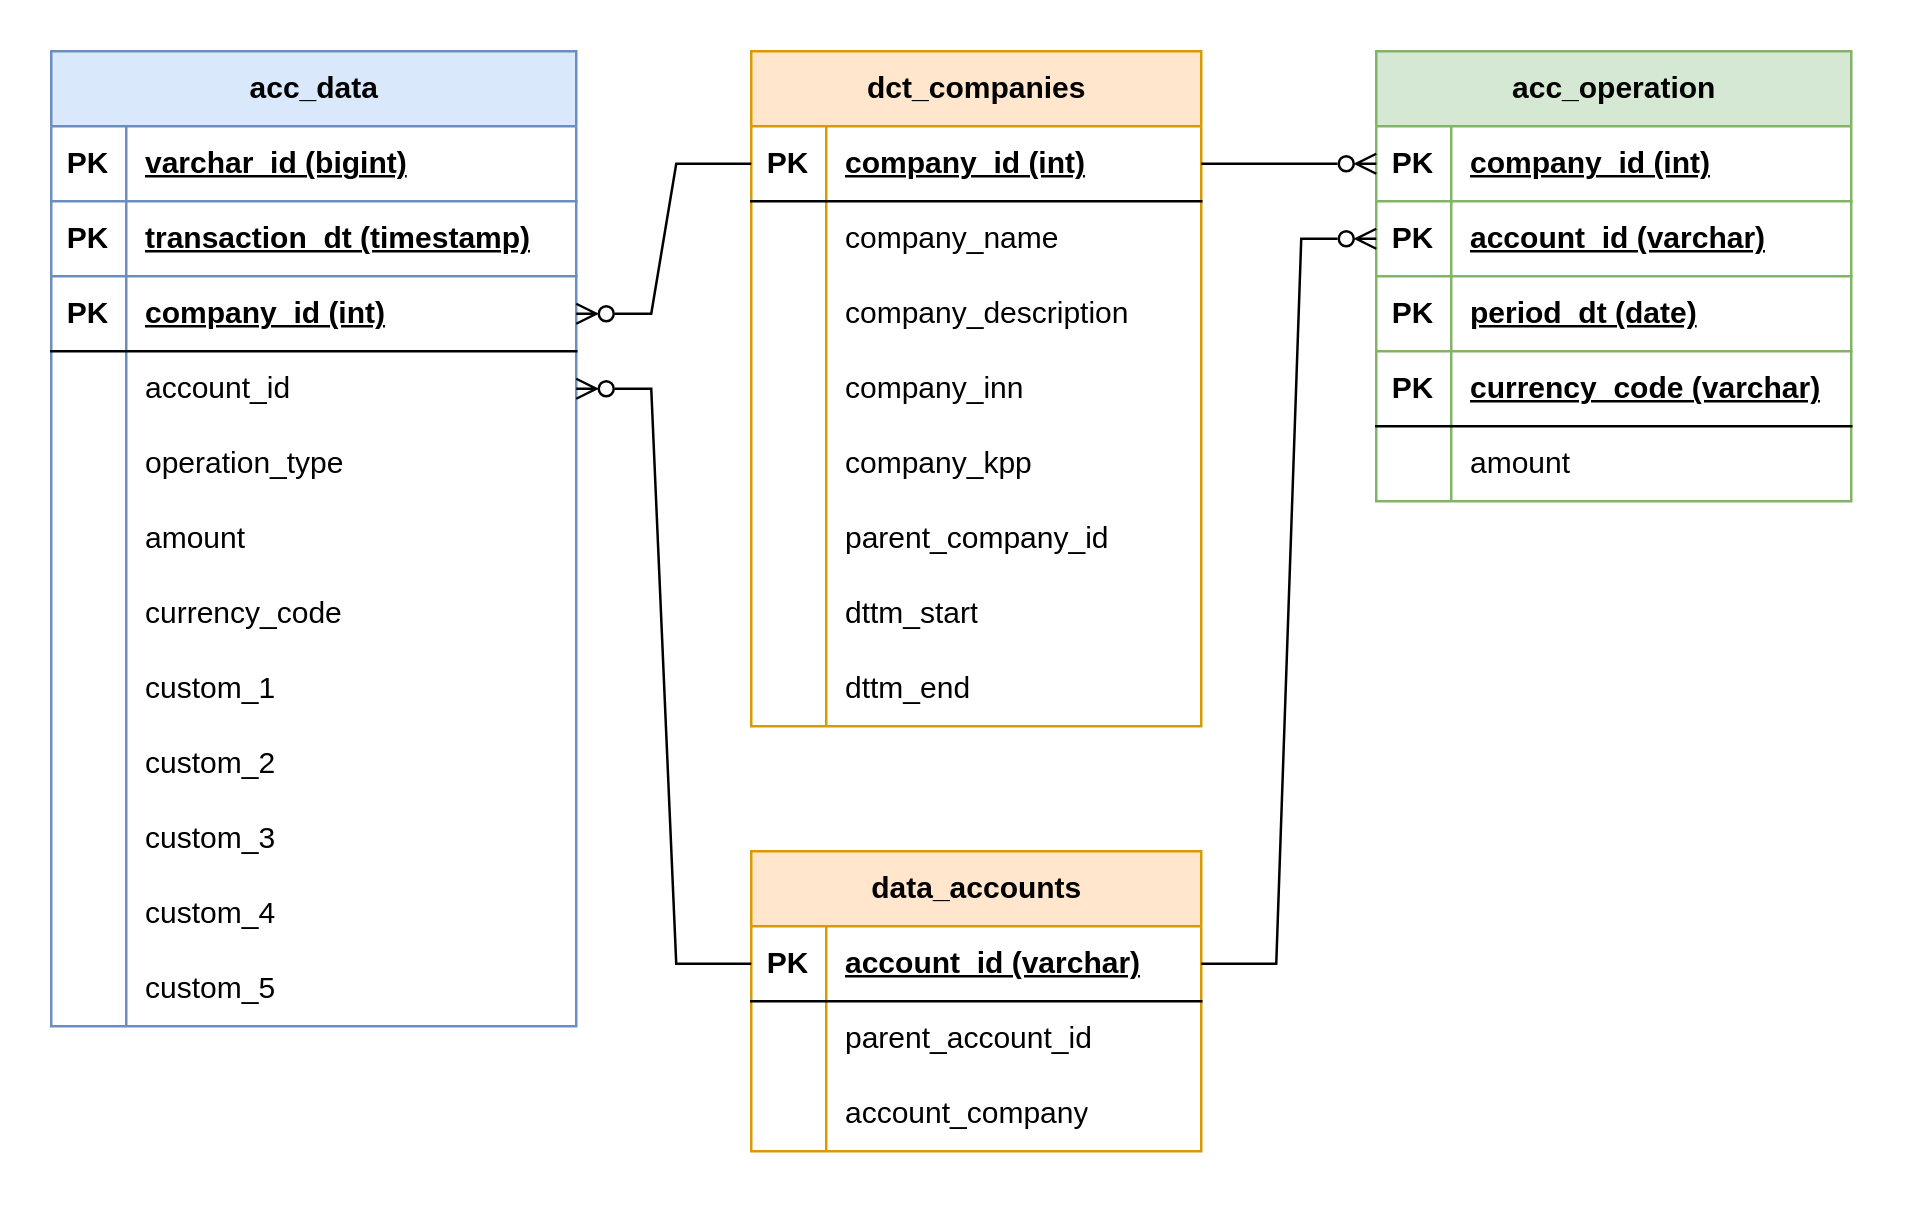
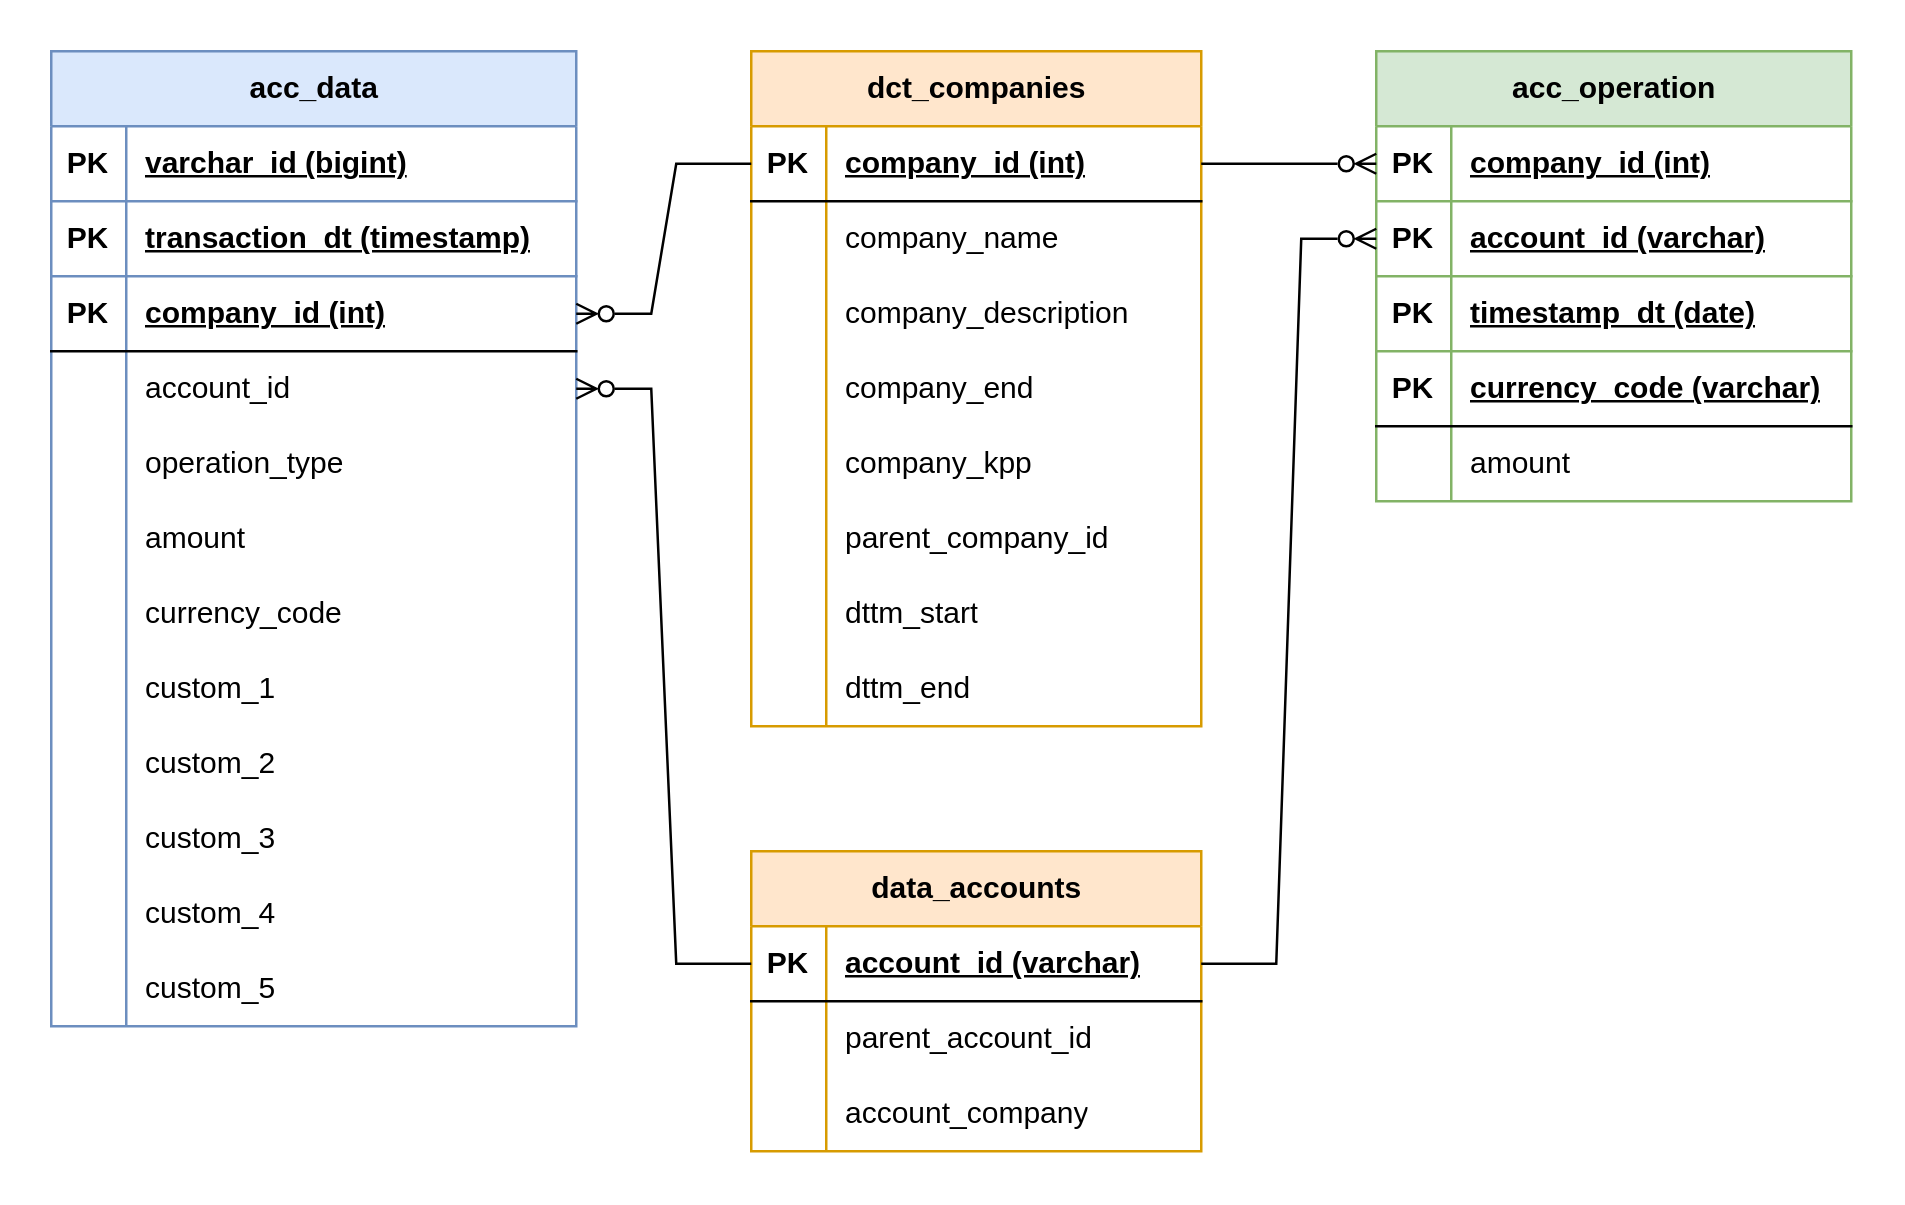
(1598, 314) -> (1623, 314)
(935, 389) -> (939, 389)
